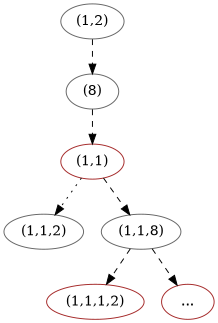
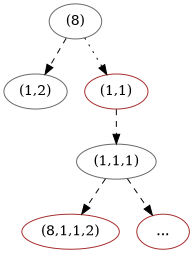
(92, 52) -> (58, 52)
(92, 122) -> (93, 52)
(44, 232) -> none
(141, 232) -> (116, 162)
(95, 302) -> (71, 232)
